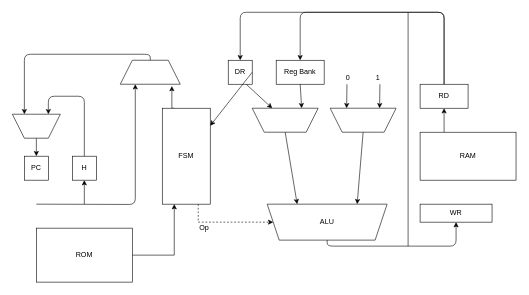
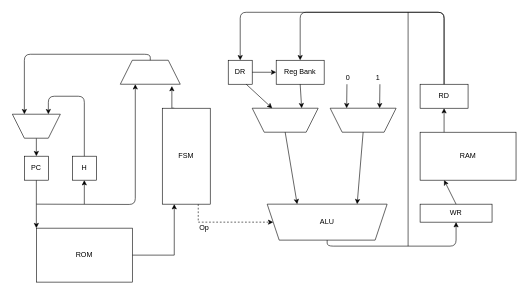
(232, 98) -> (270, 72)
none -> (447, 186)
none -> (36, 202)
